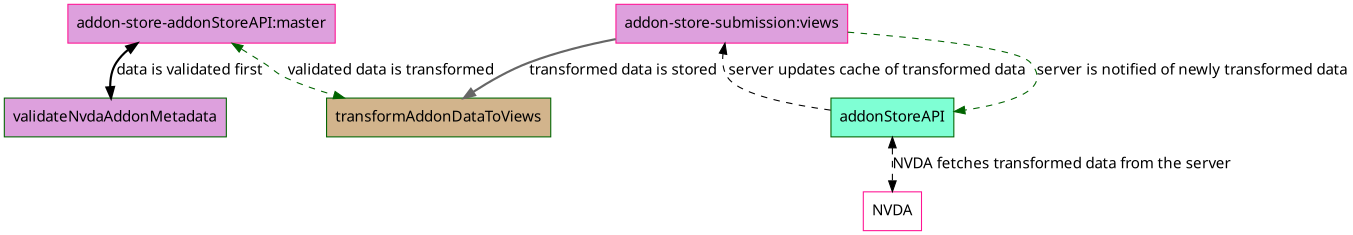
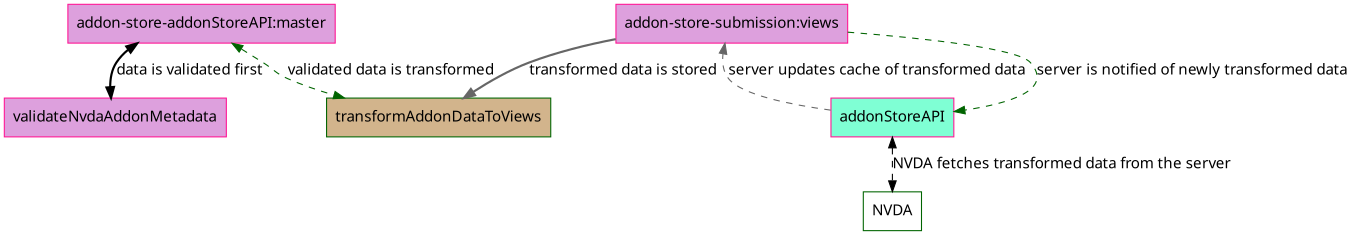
(765, 97) -> (765, 97)
(115, 117) -> (115, 117)
(892, 117) -> (892, 117)
(892, 211) -> (892, 211)
